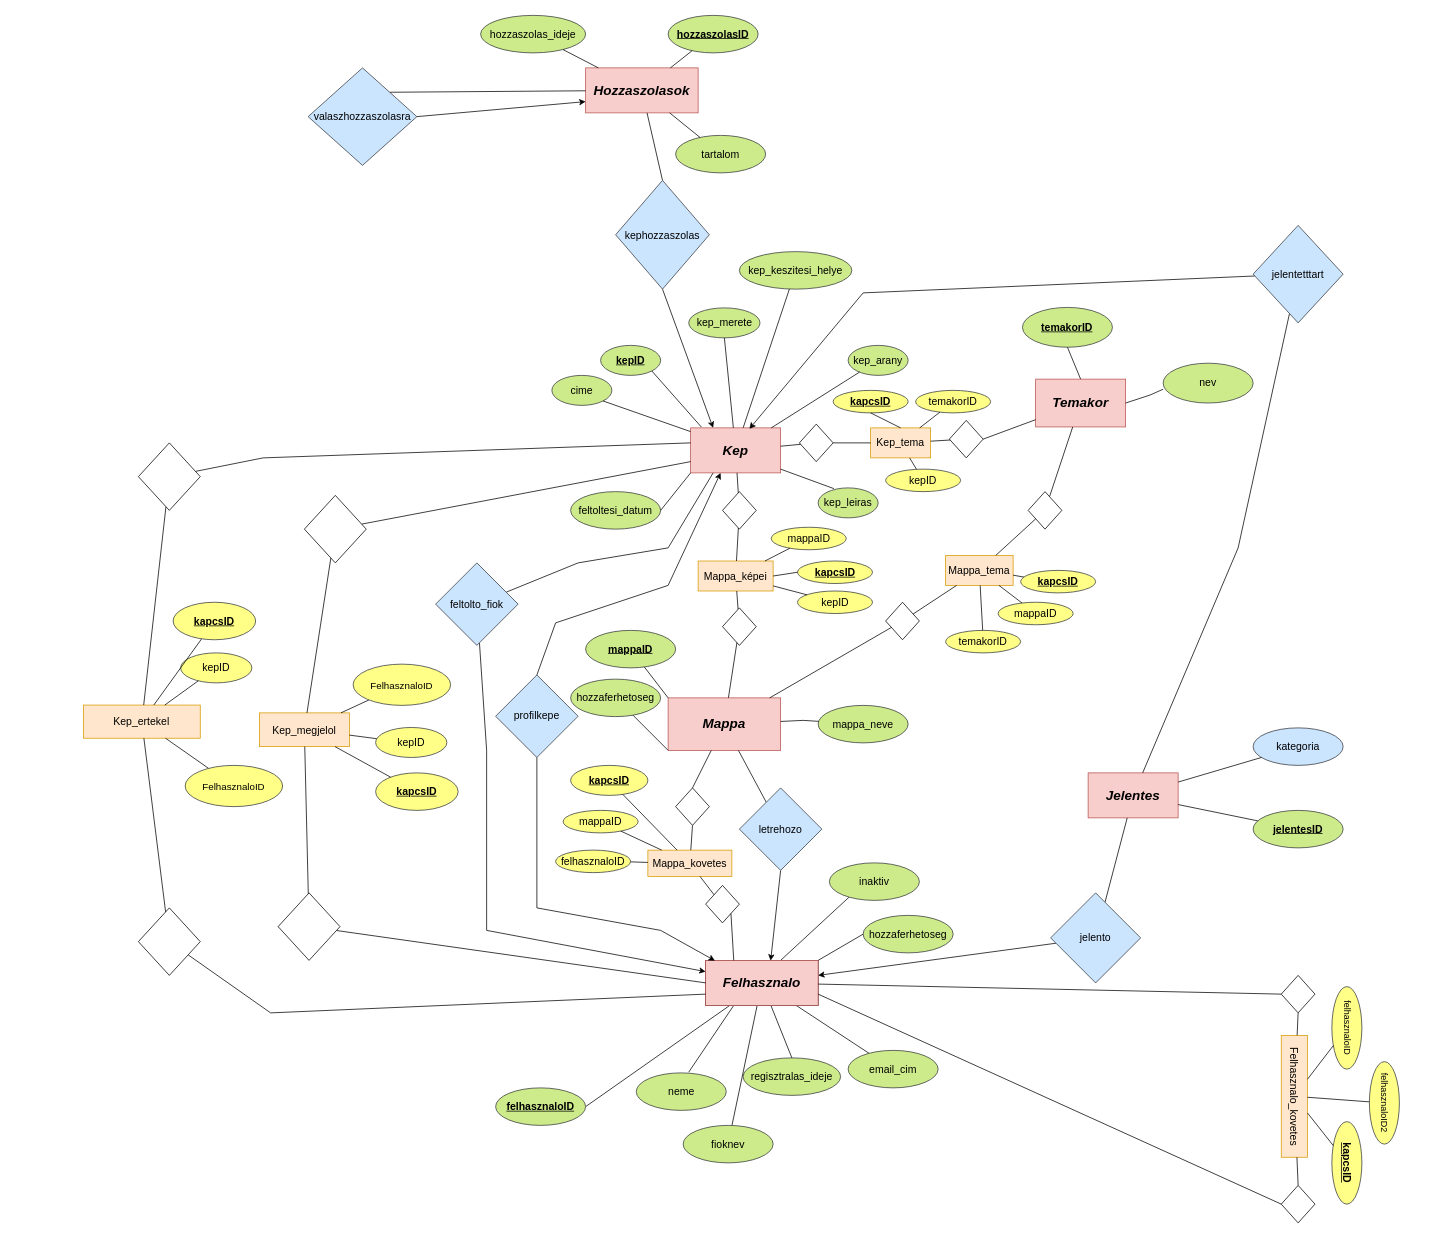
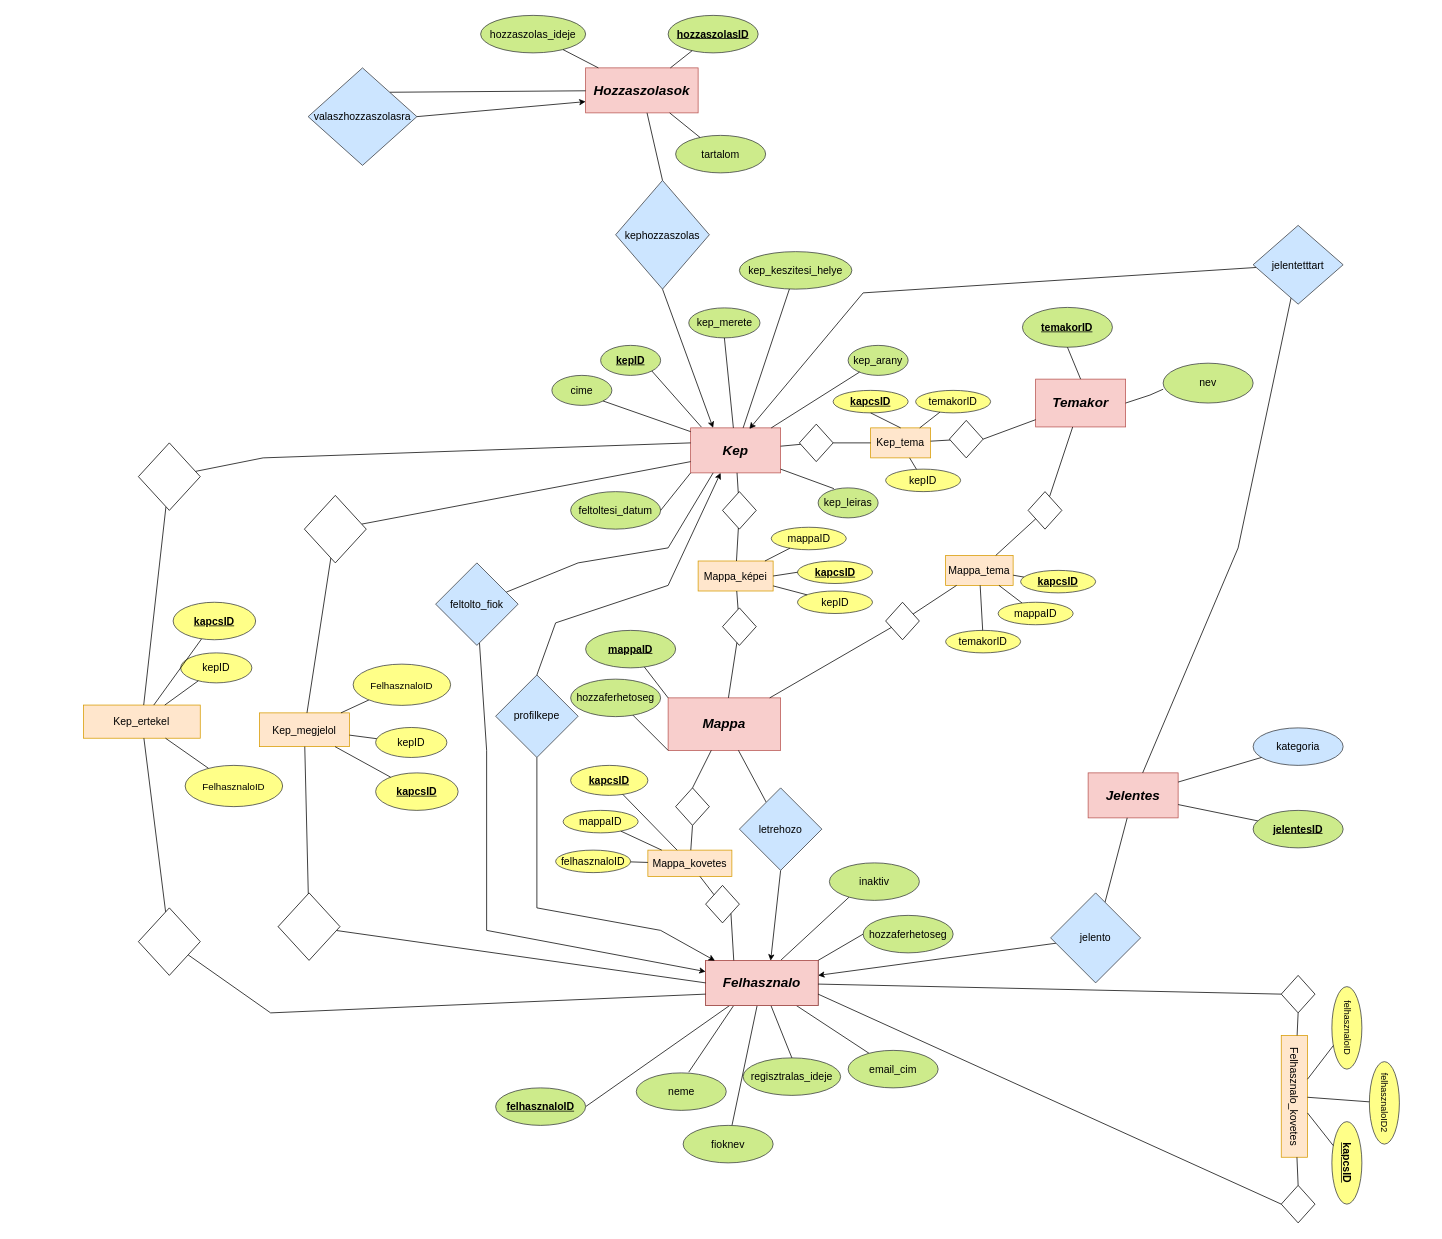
(1298, 274) -> (1298, 265)
(799, 721) -> none
(863, 724) -> none
